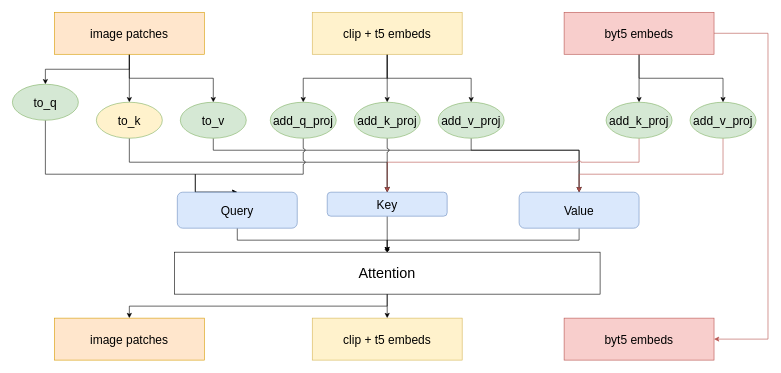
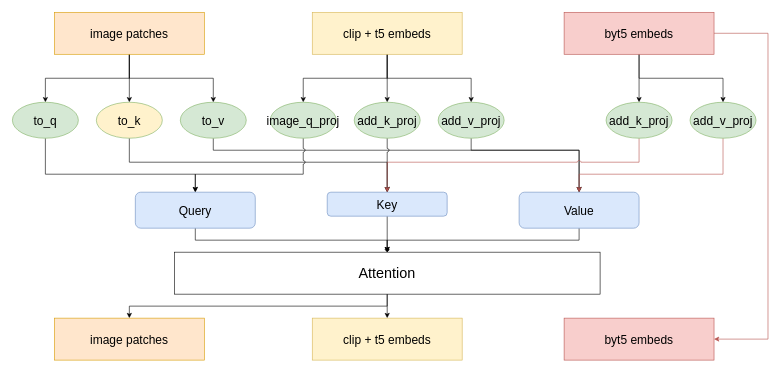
(45, 102) -> (45, 120)
(303, 120) -> (303, 120)
(237, 210) -> (195, 210)
